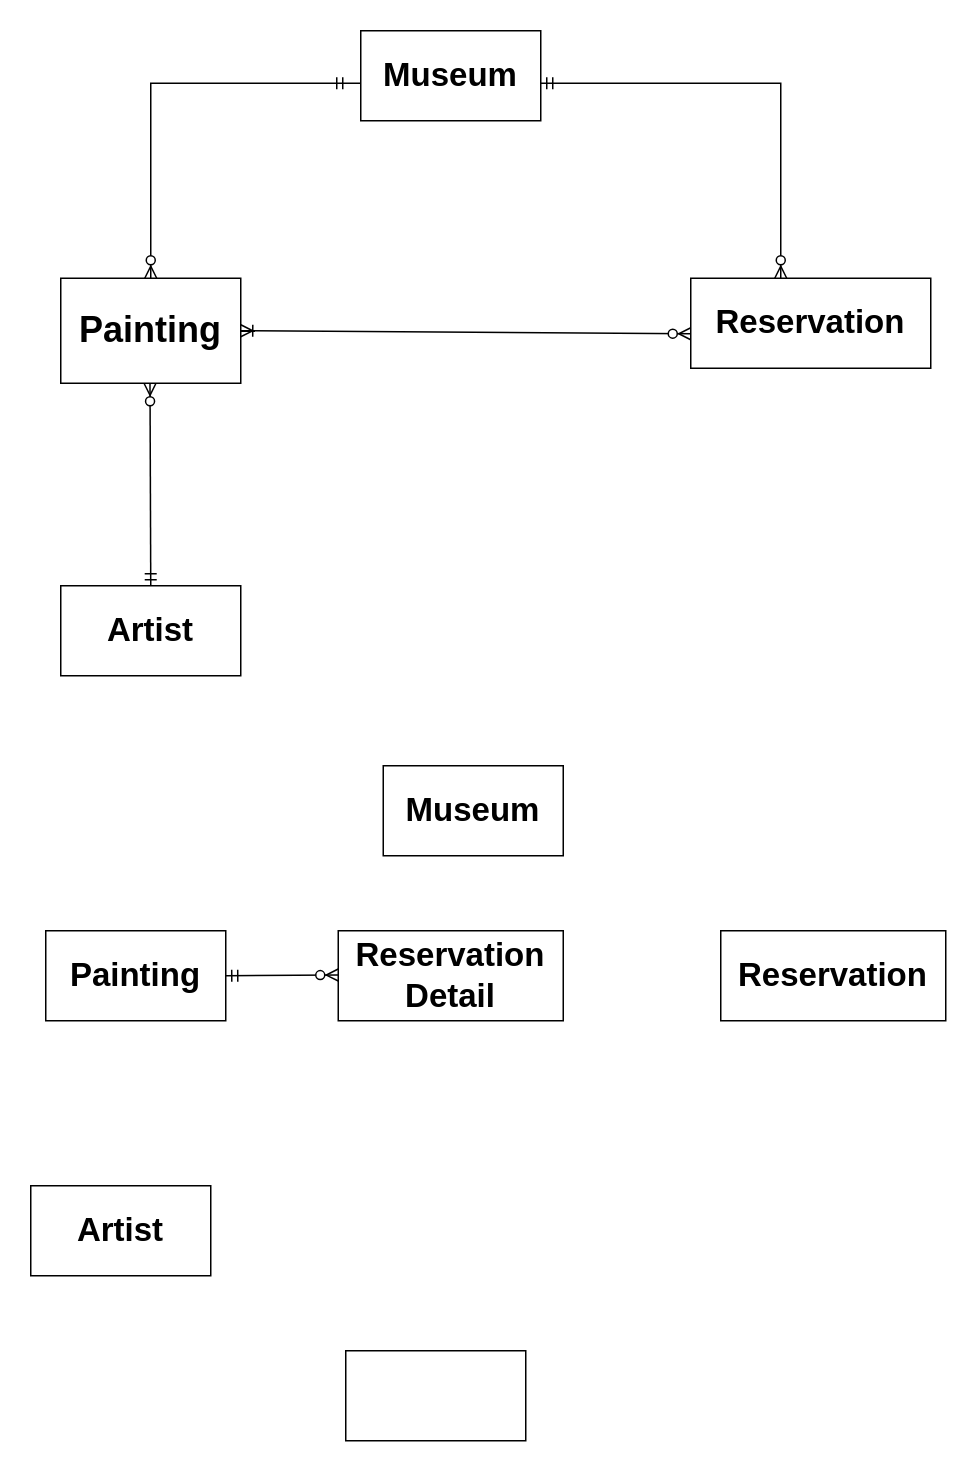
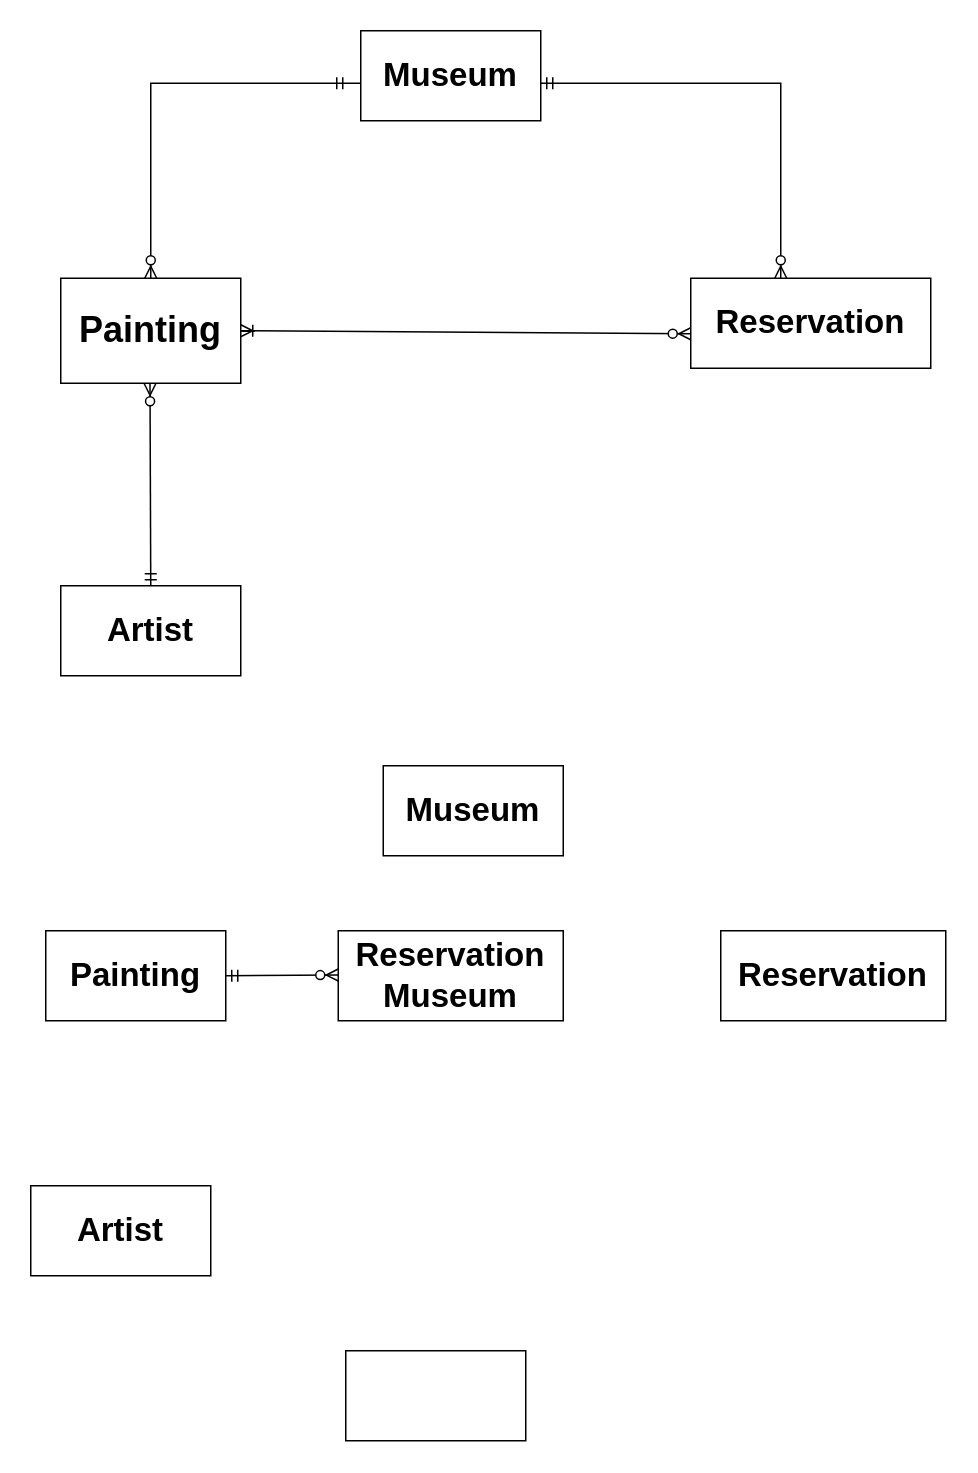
(451, 976) -> (451, 976)
